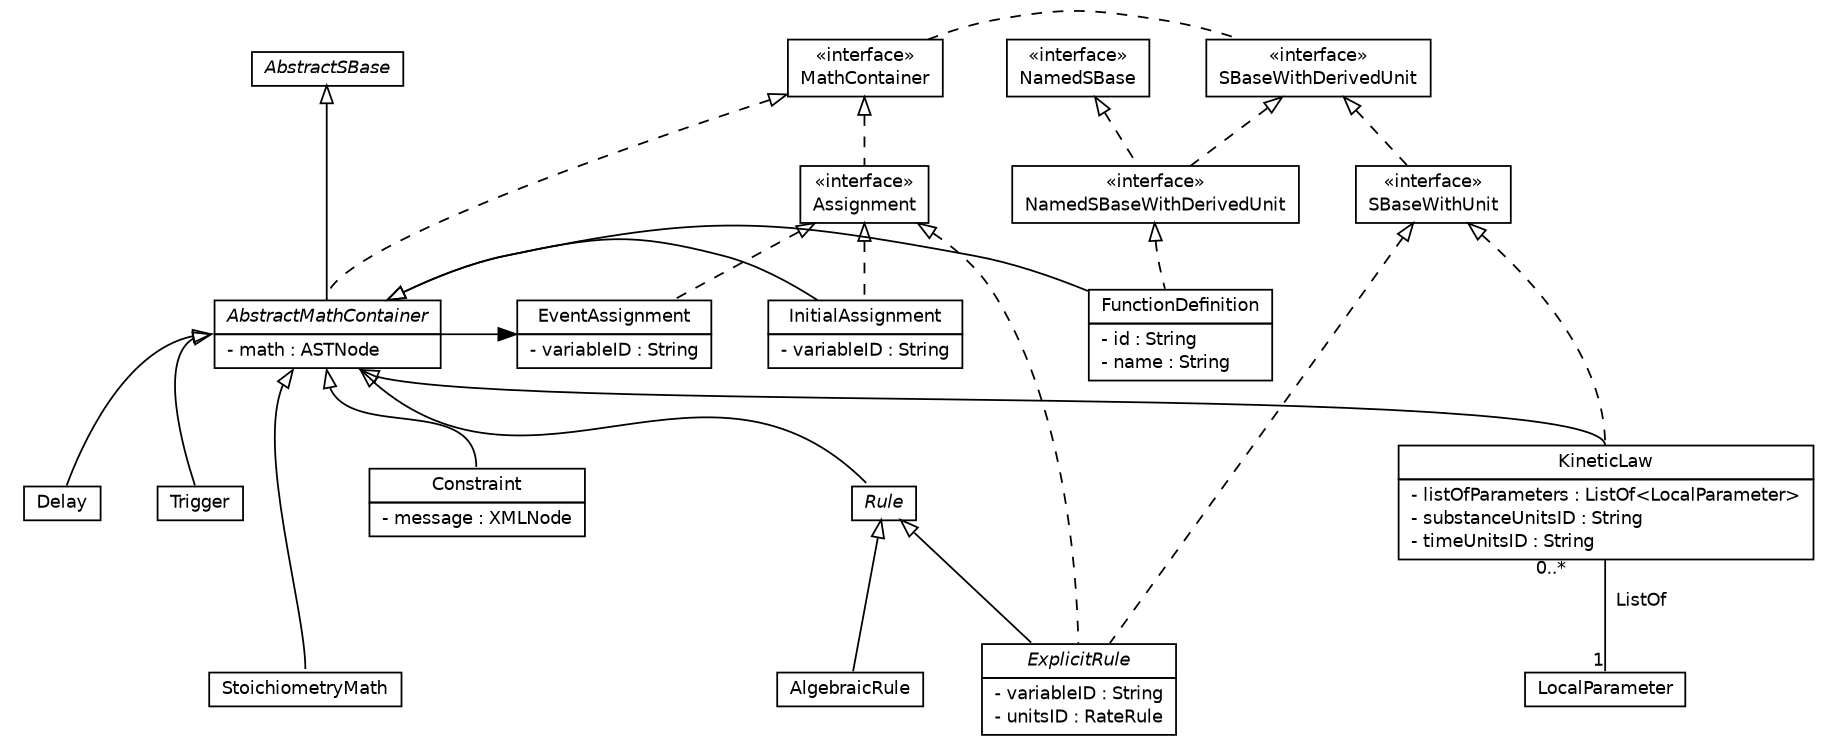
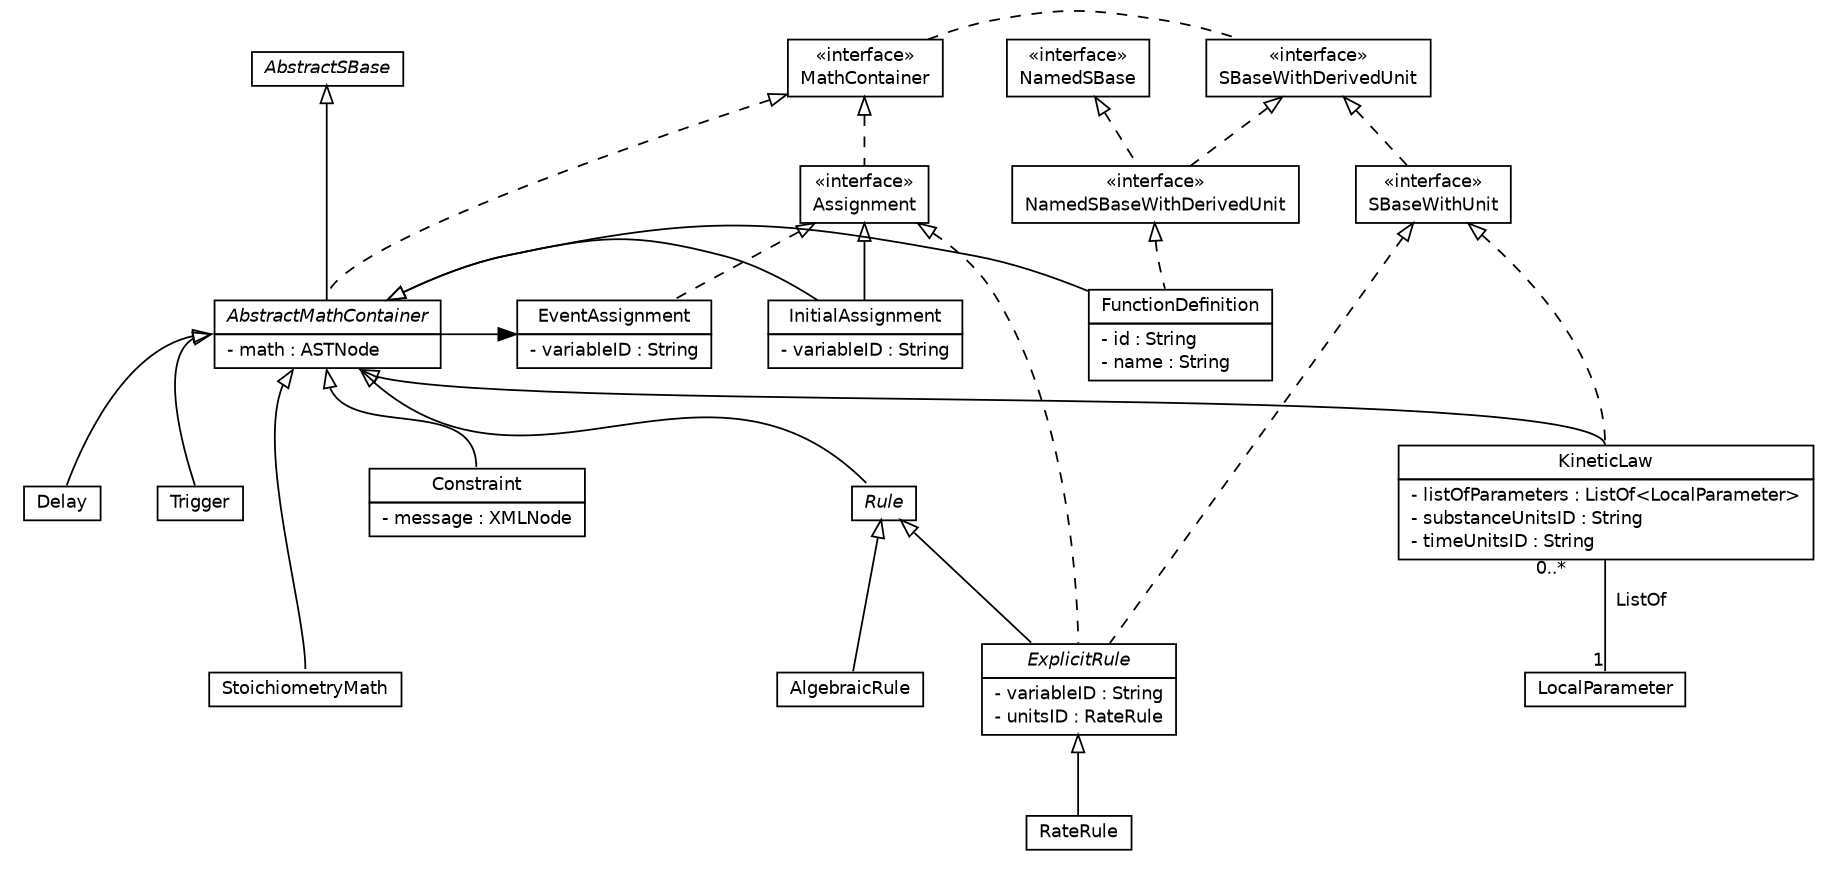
(864, 271) -> (864, 271)
none -> (1078, 832)
